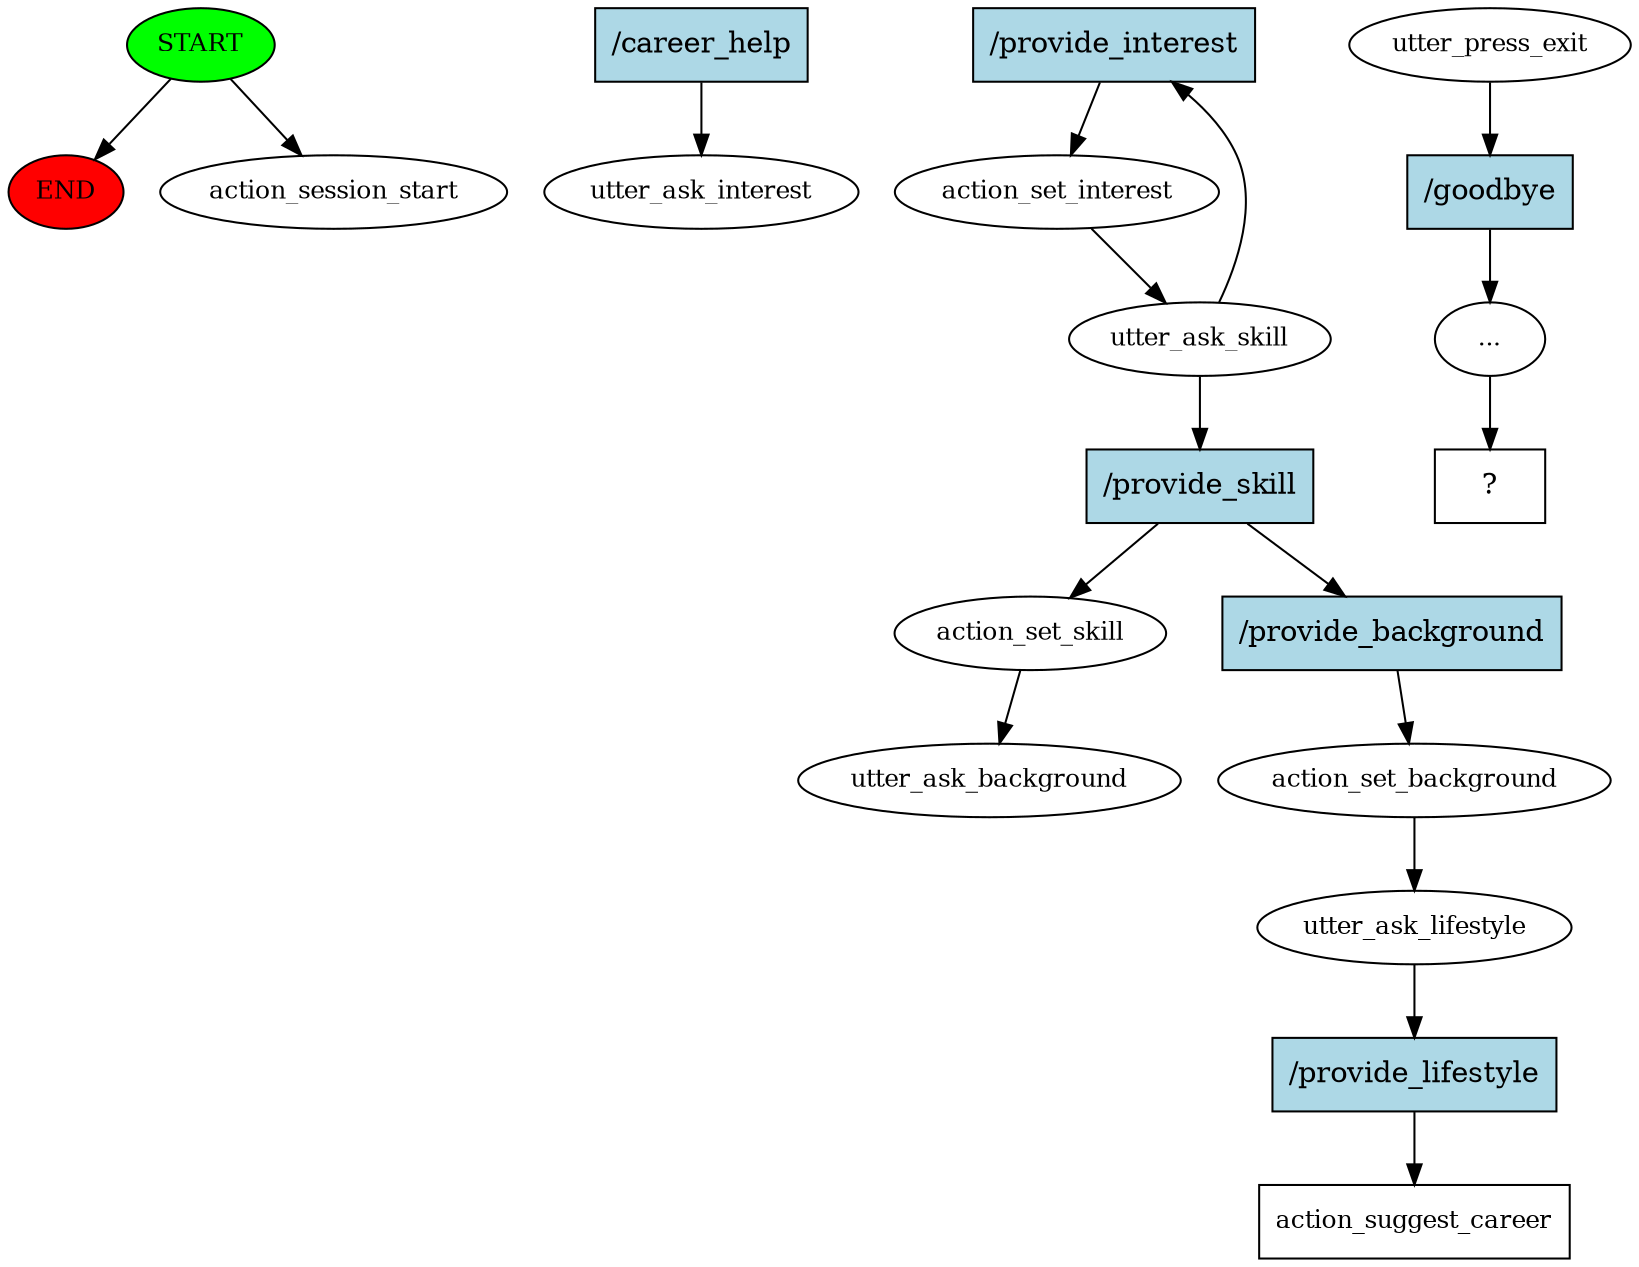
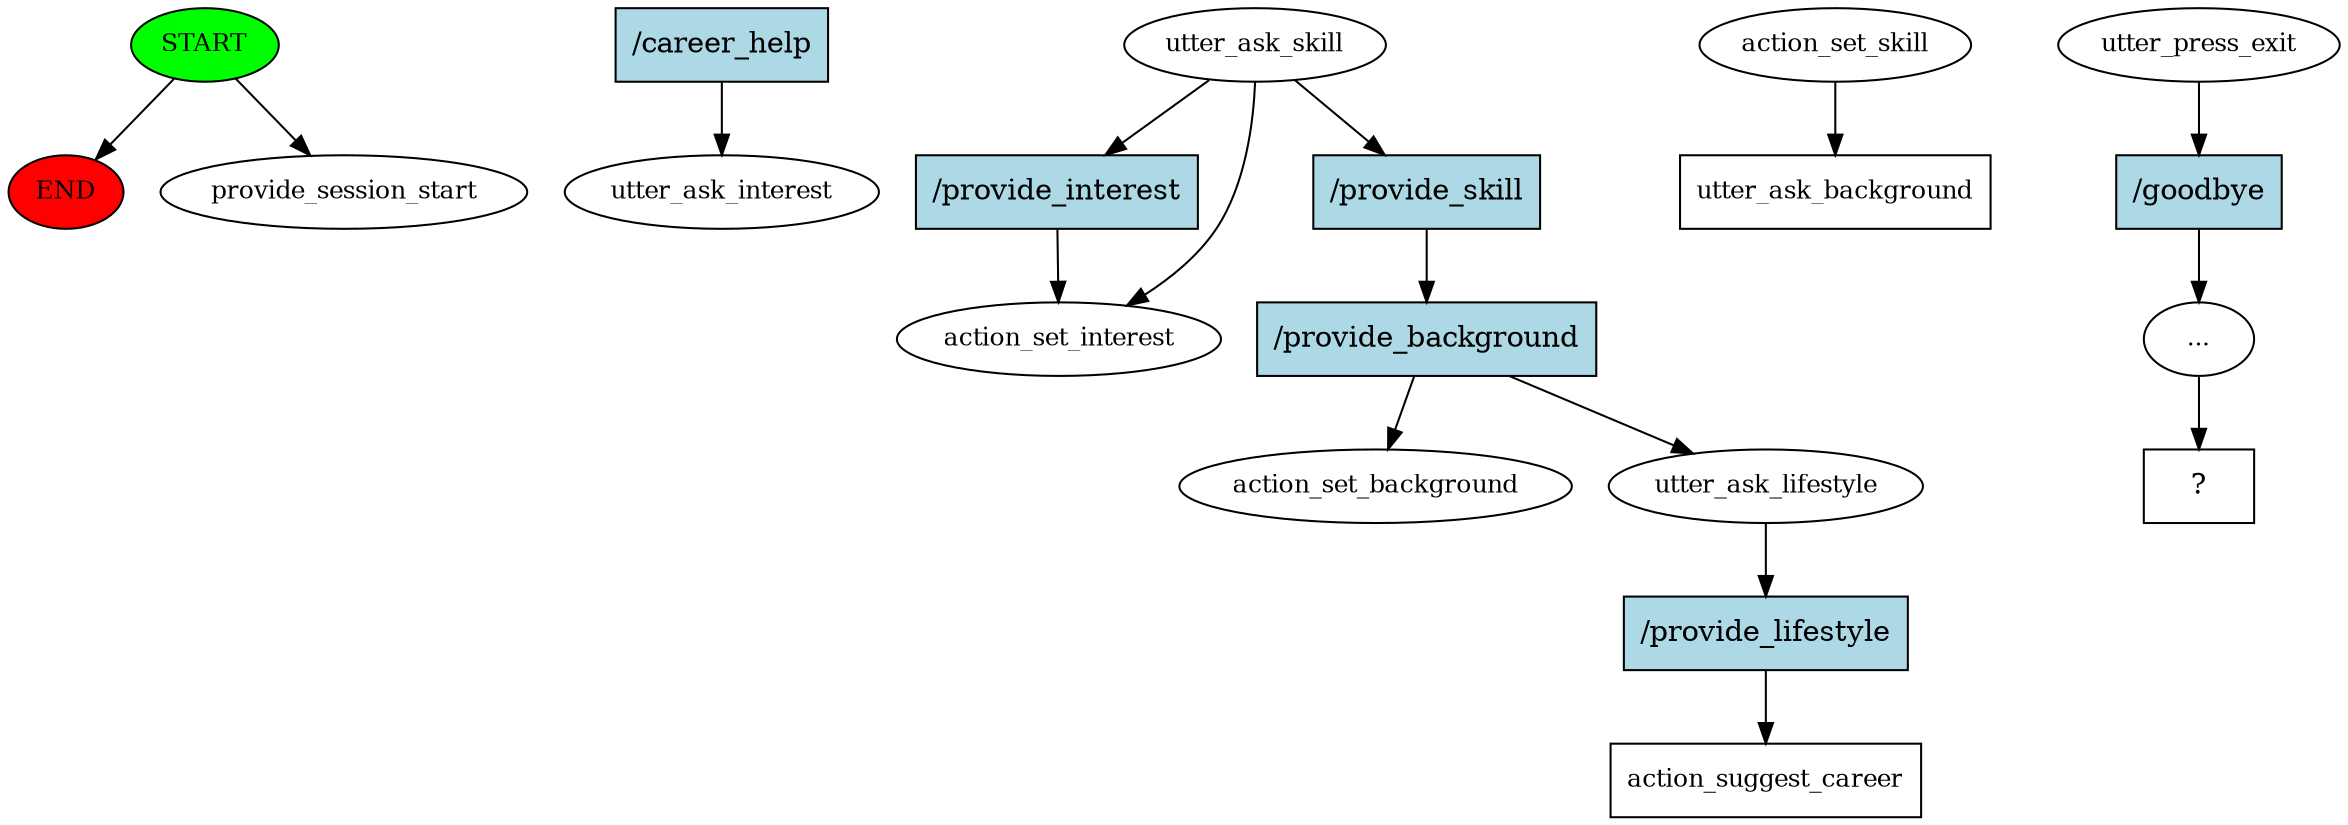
(334, 192) -> (344, 192)
(1121, 258) -> (1230, 204)
(1122, 554) -> none
(989, 780) -> (1835, 192)
(1414, 844) -> (1592, 411)
